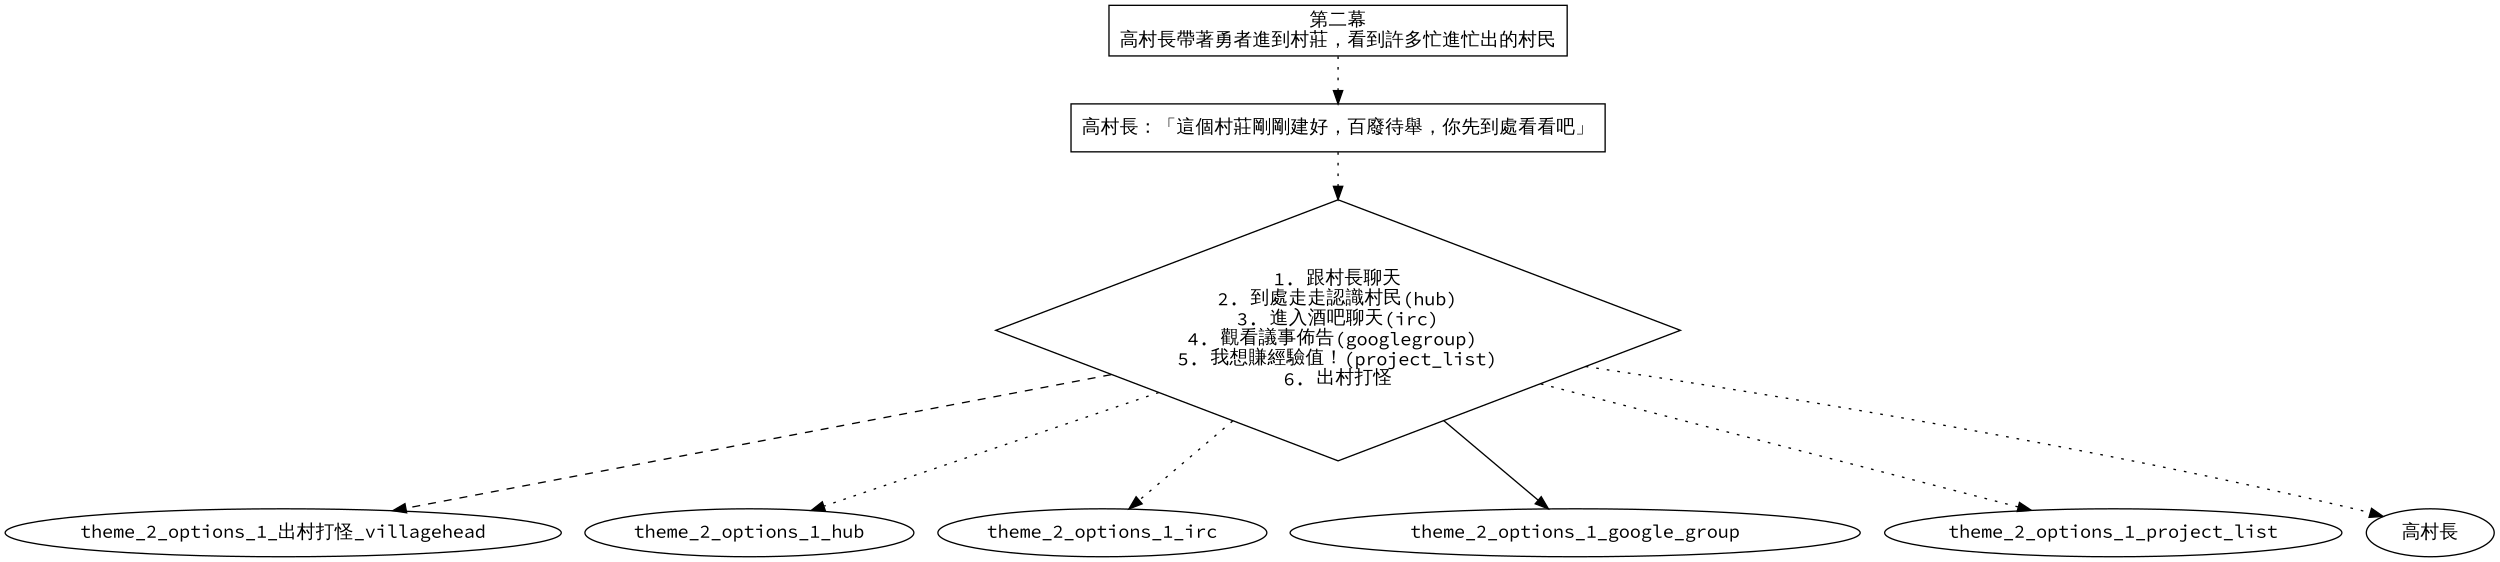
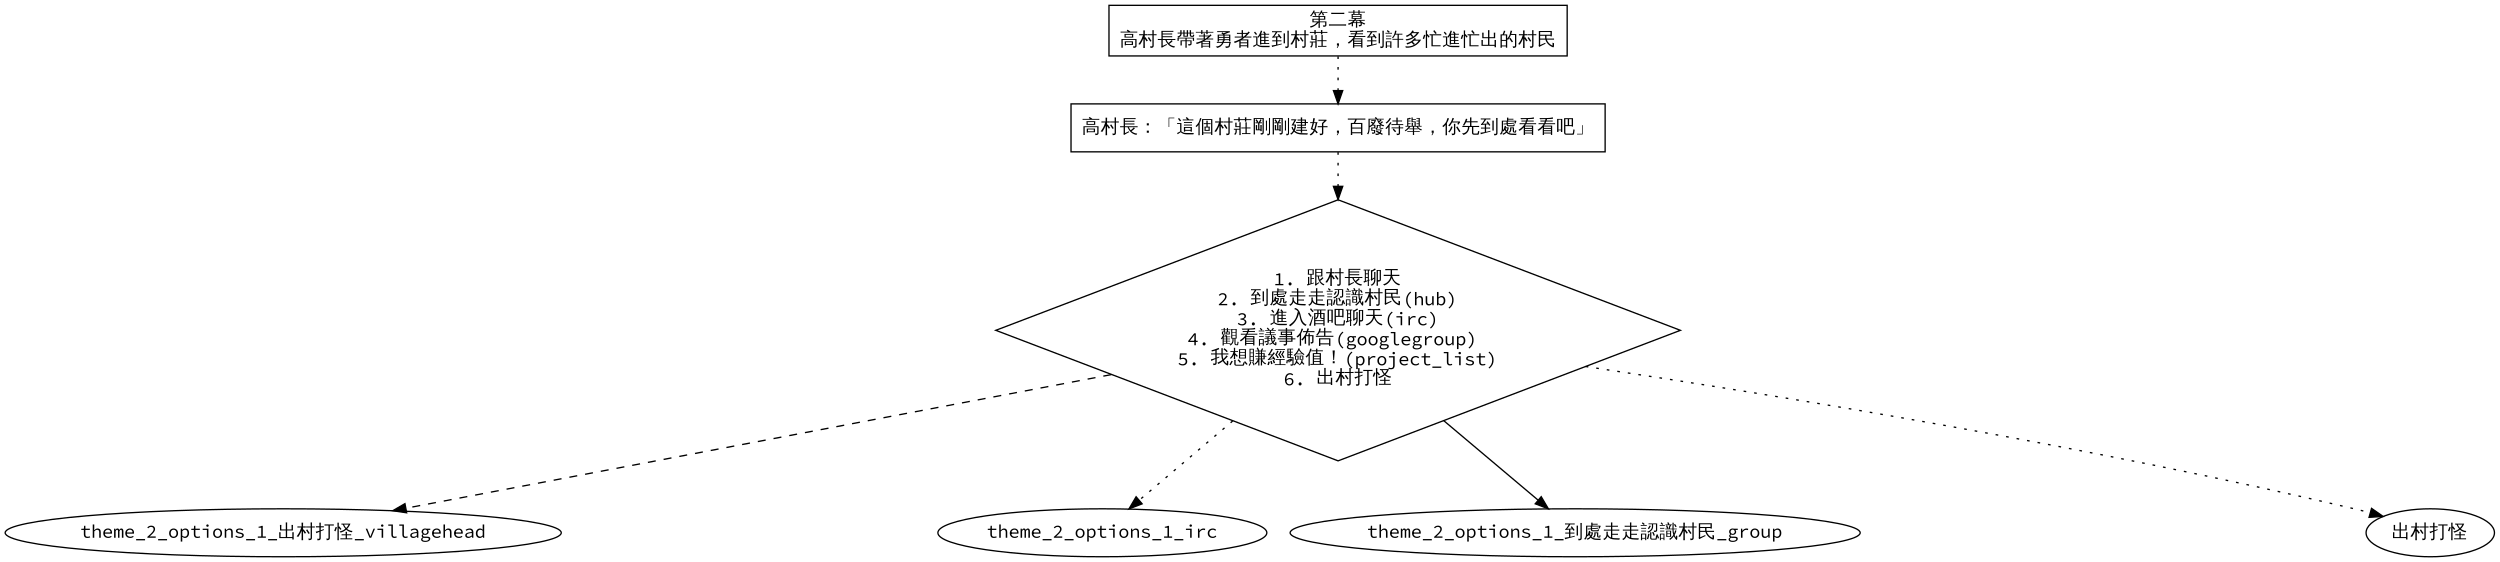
(749, 533) -> none
(1575, 533) -> (1575, 533)
(2113, 533) -> none
(2430, 533) -> (2430, 533)
